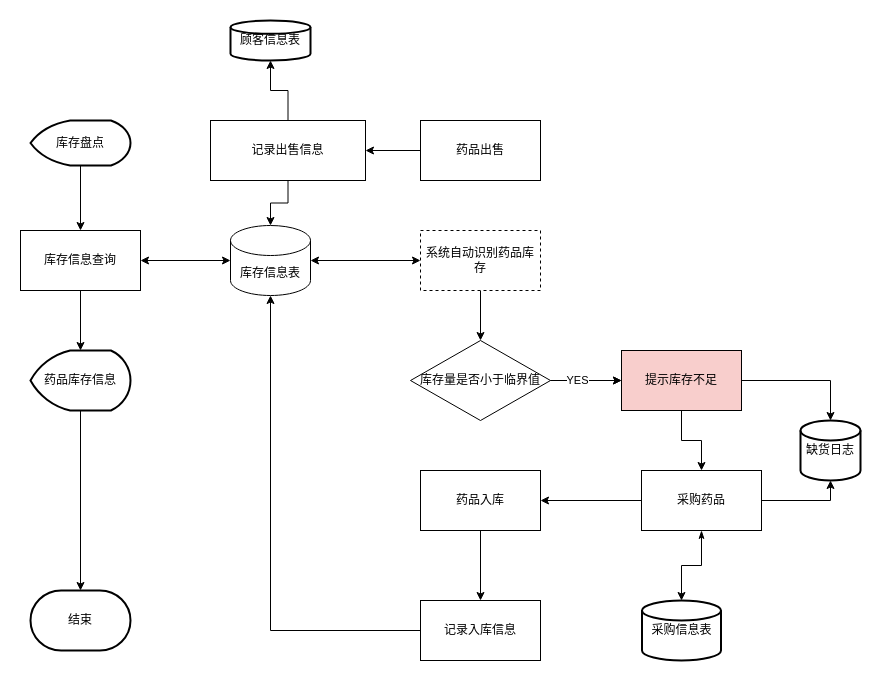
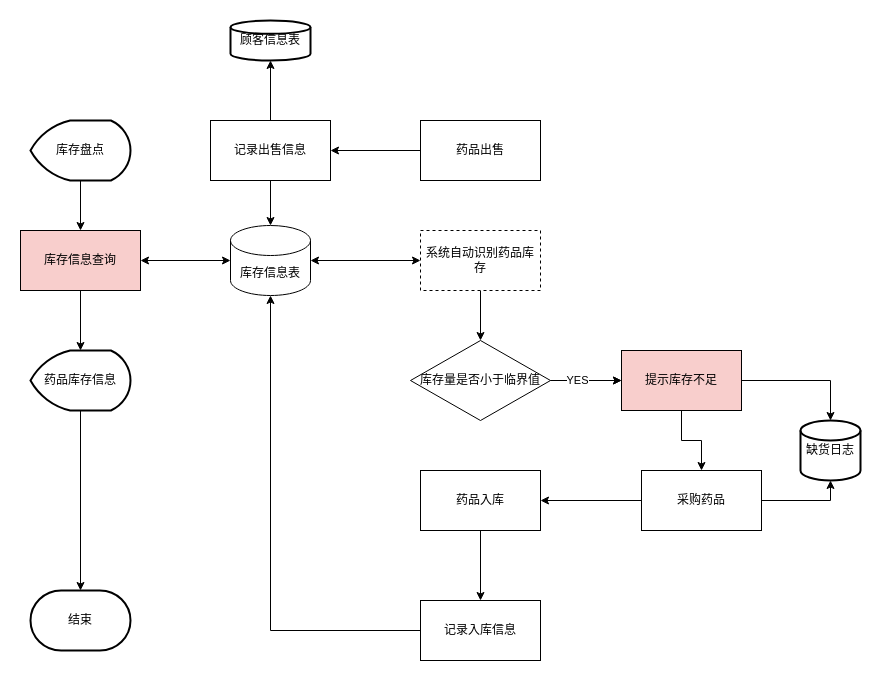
(81, 143) -> (81, 151)
(288, 151) -> (271, 151)
(81, 261) -> (81, 261)
(692, 566) -> none
(682, 631) -> none
